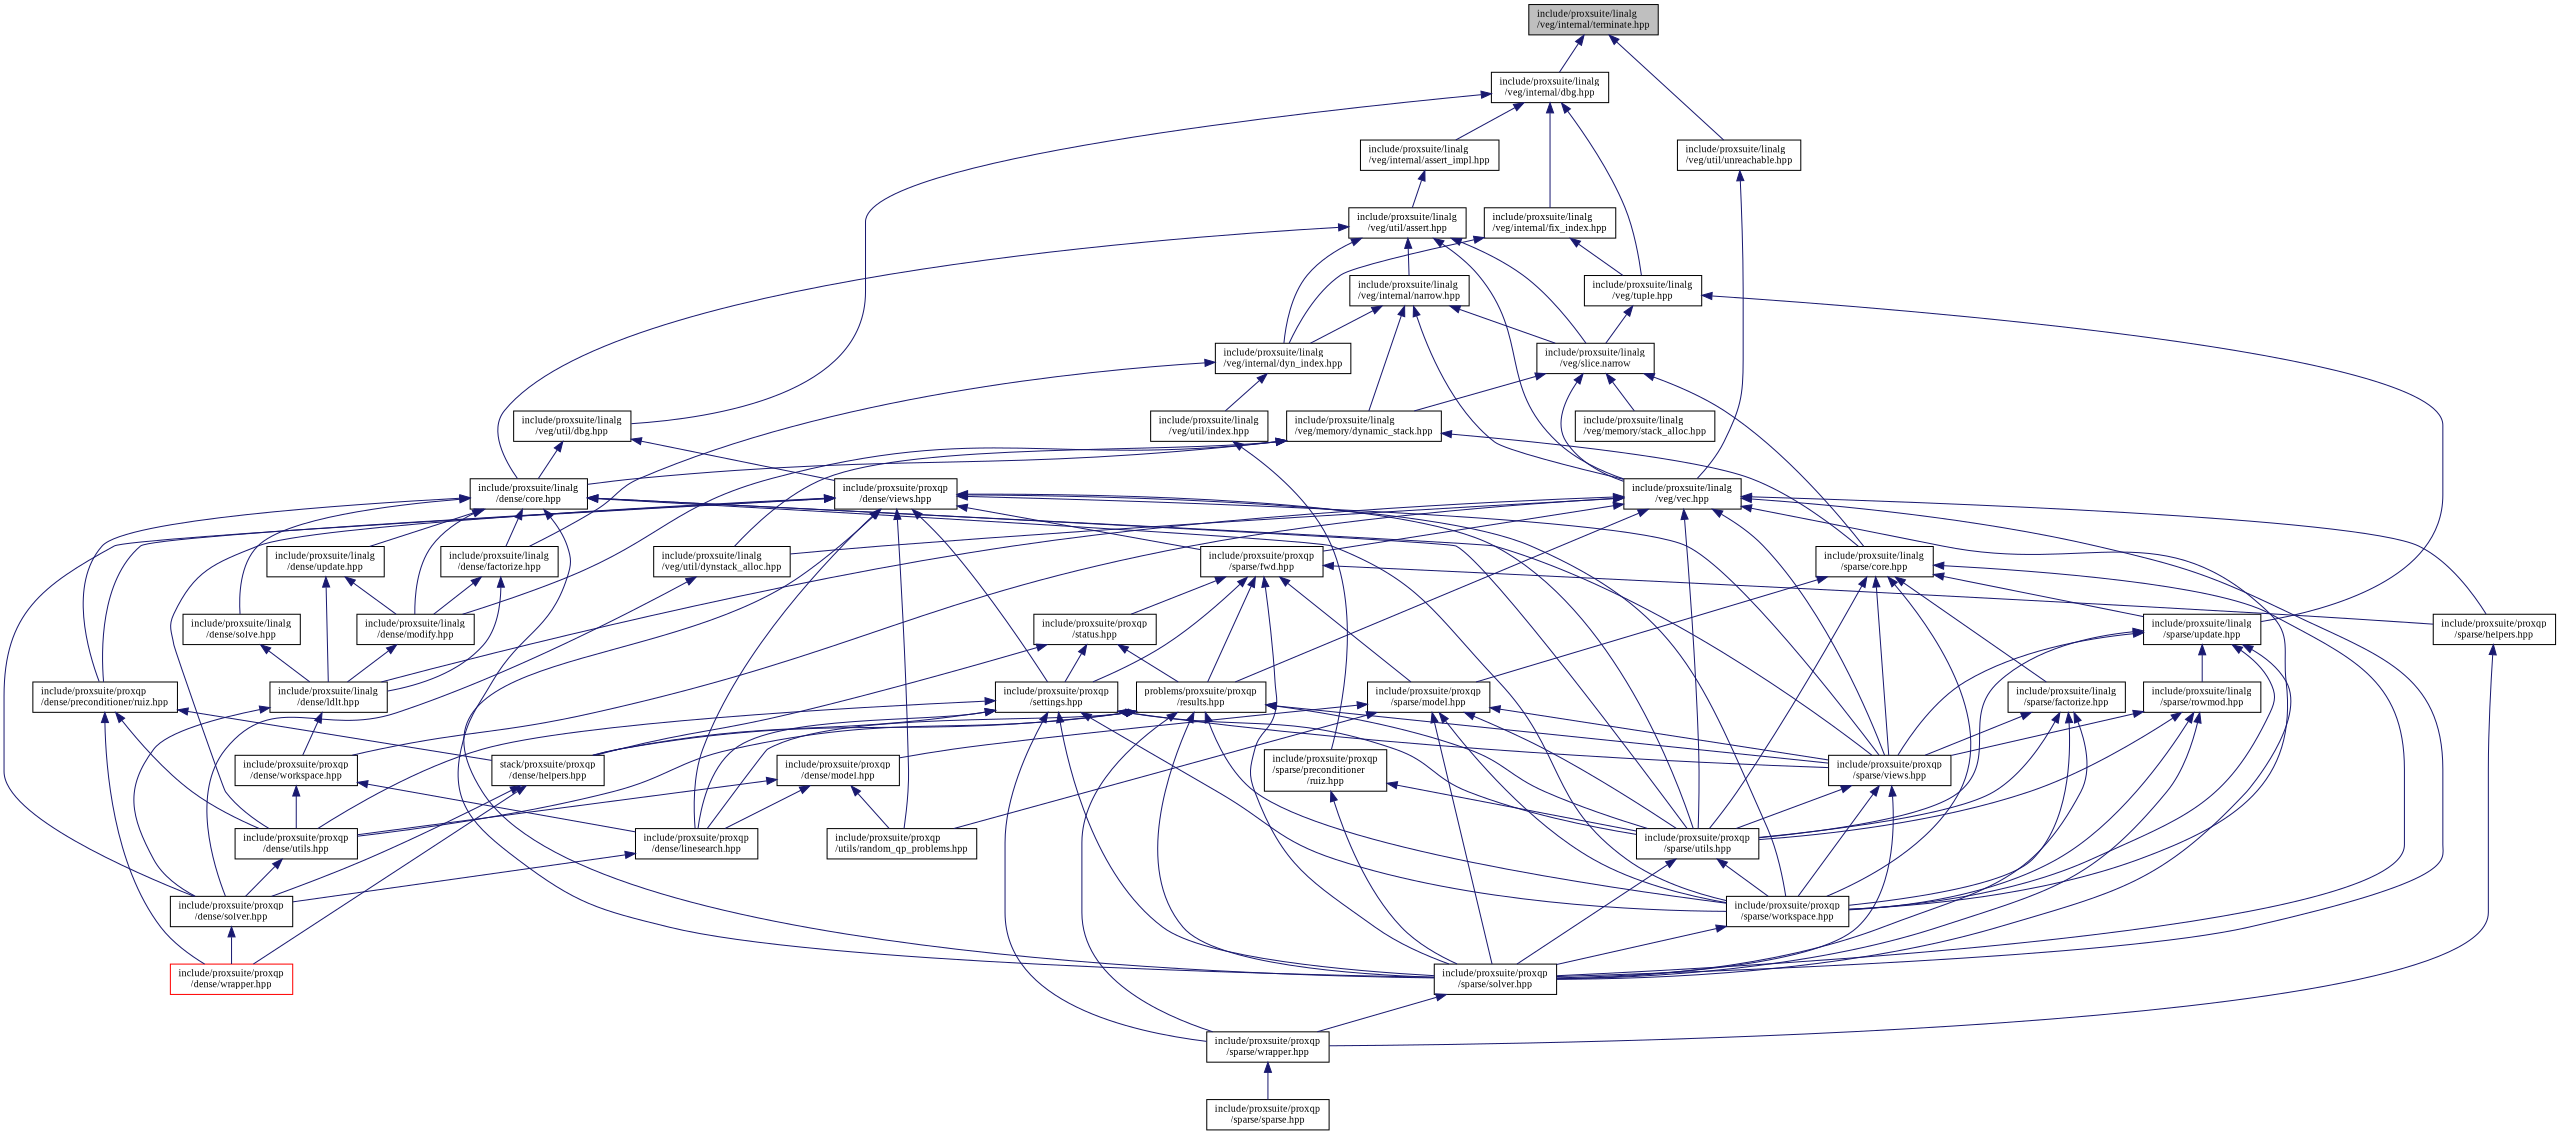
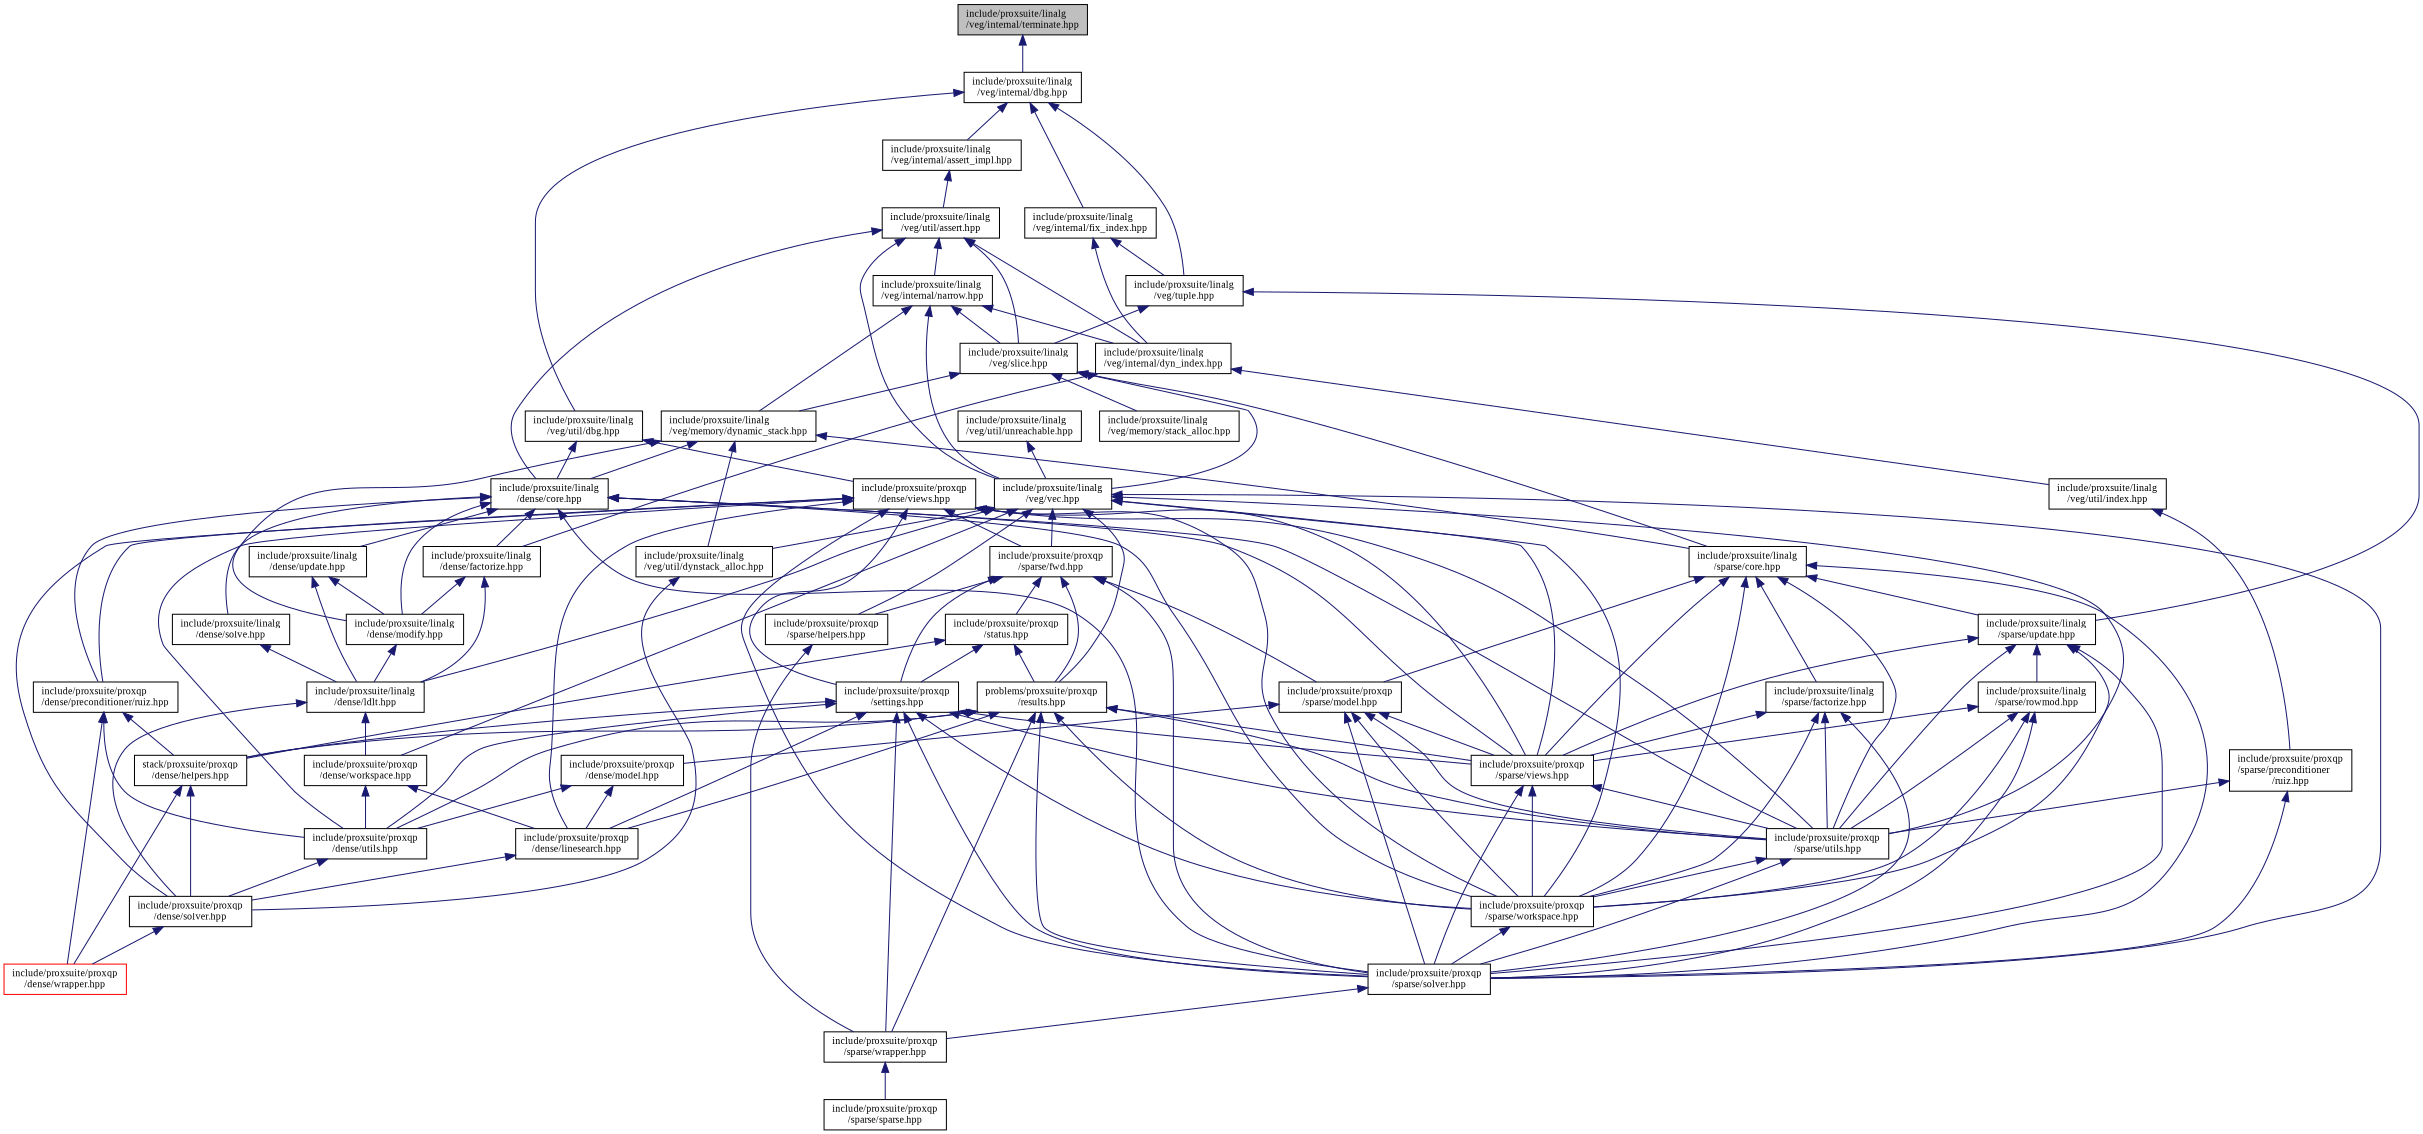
(1670, 91) -> none
(1596, 358) -> (1019, 358)
(902, 844) -> none
